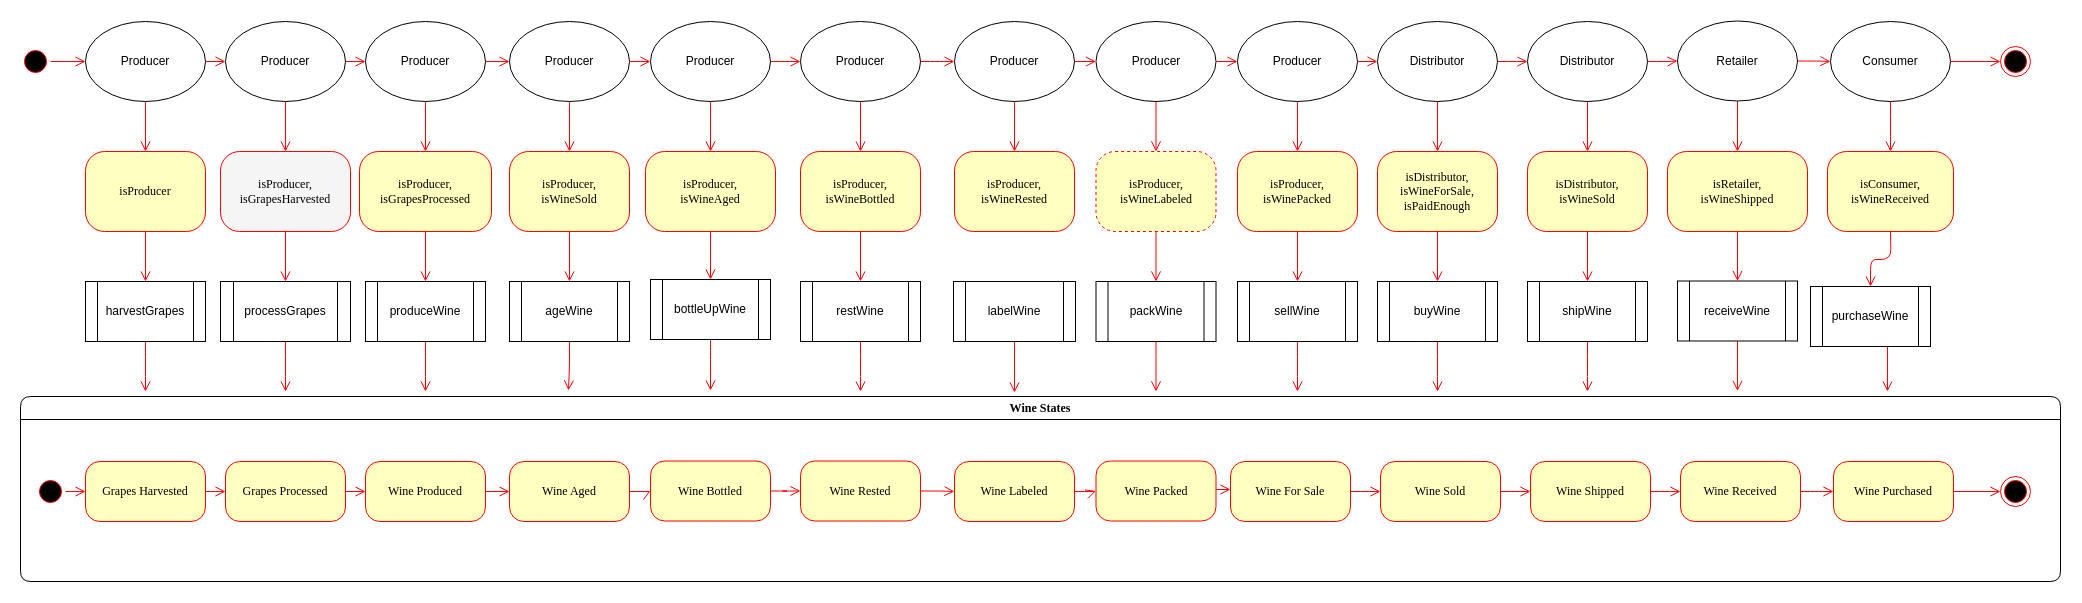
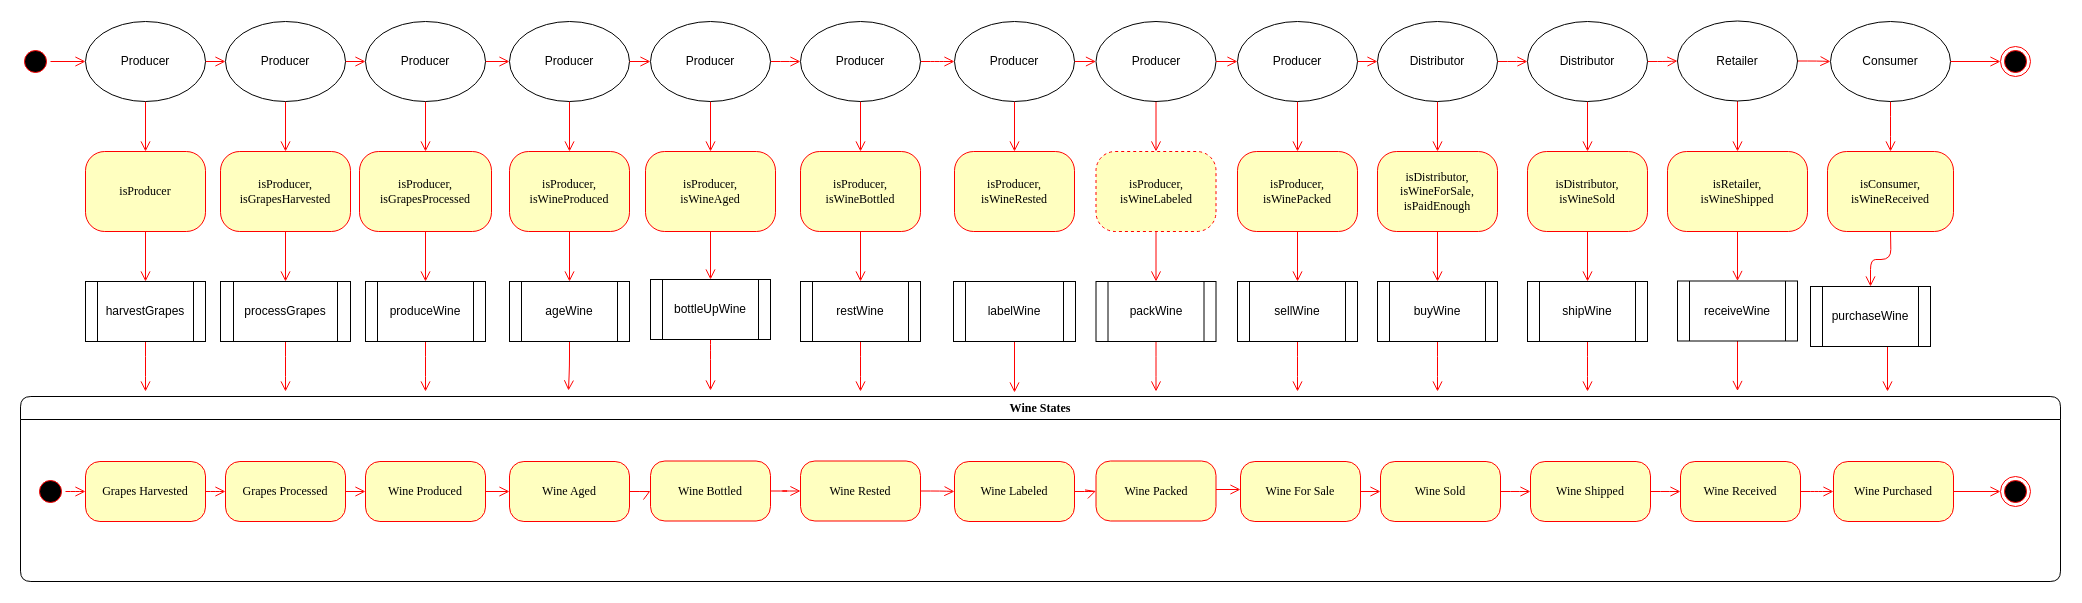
(286, 192) -> (286, 192)
(570, 192) -> (570, 192)
(1291, 492) -> (1301, 492)
